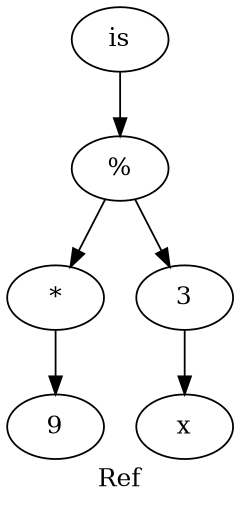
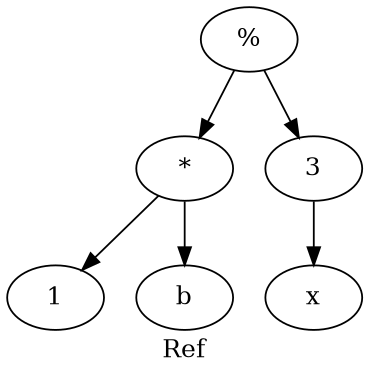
(120, 39) -> none
none -> (185, 298)
(56, 427) -> (56, 298)
